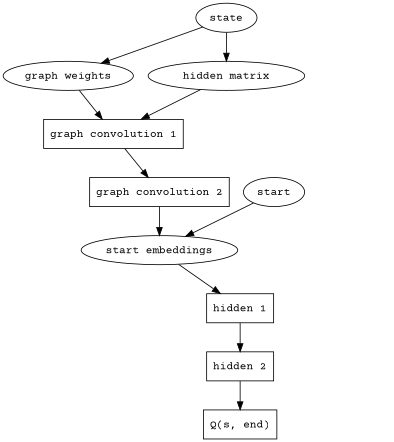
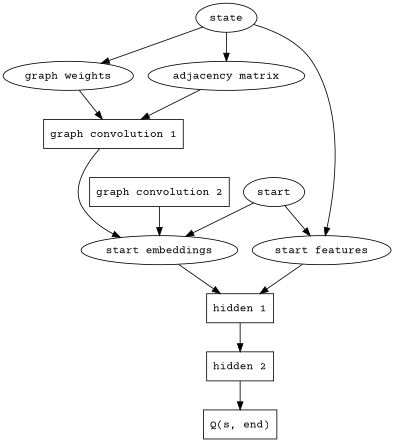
(226, 76) -> (226, 76)
(134, 160) -> (79, 196)
none -> (322, 250)
